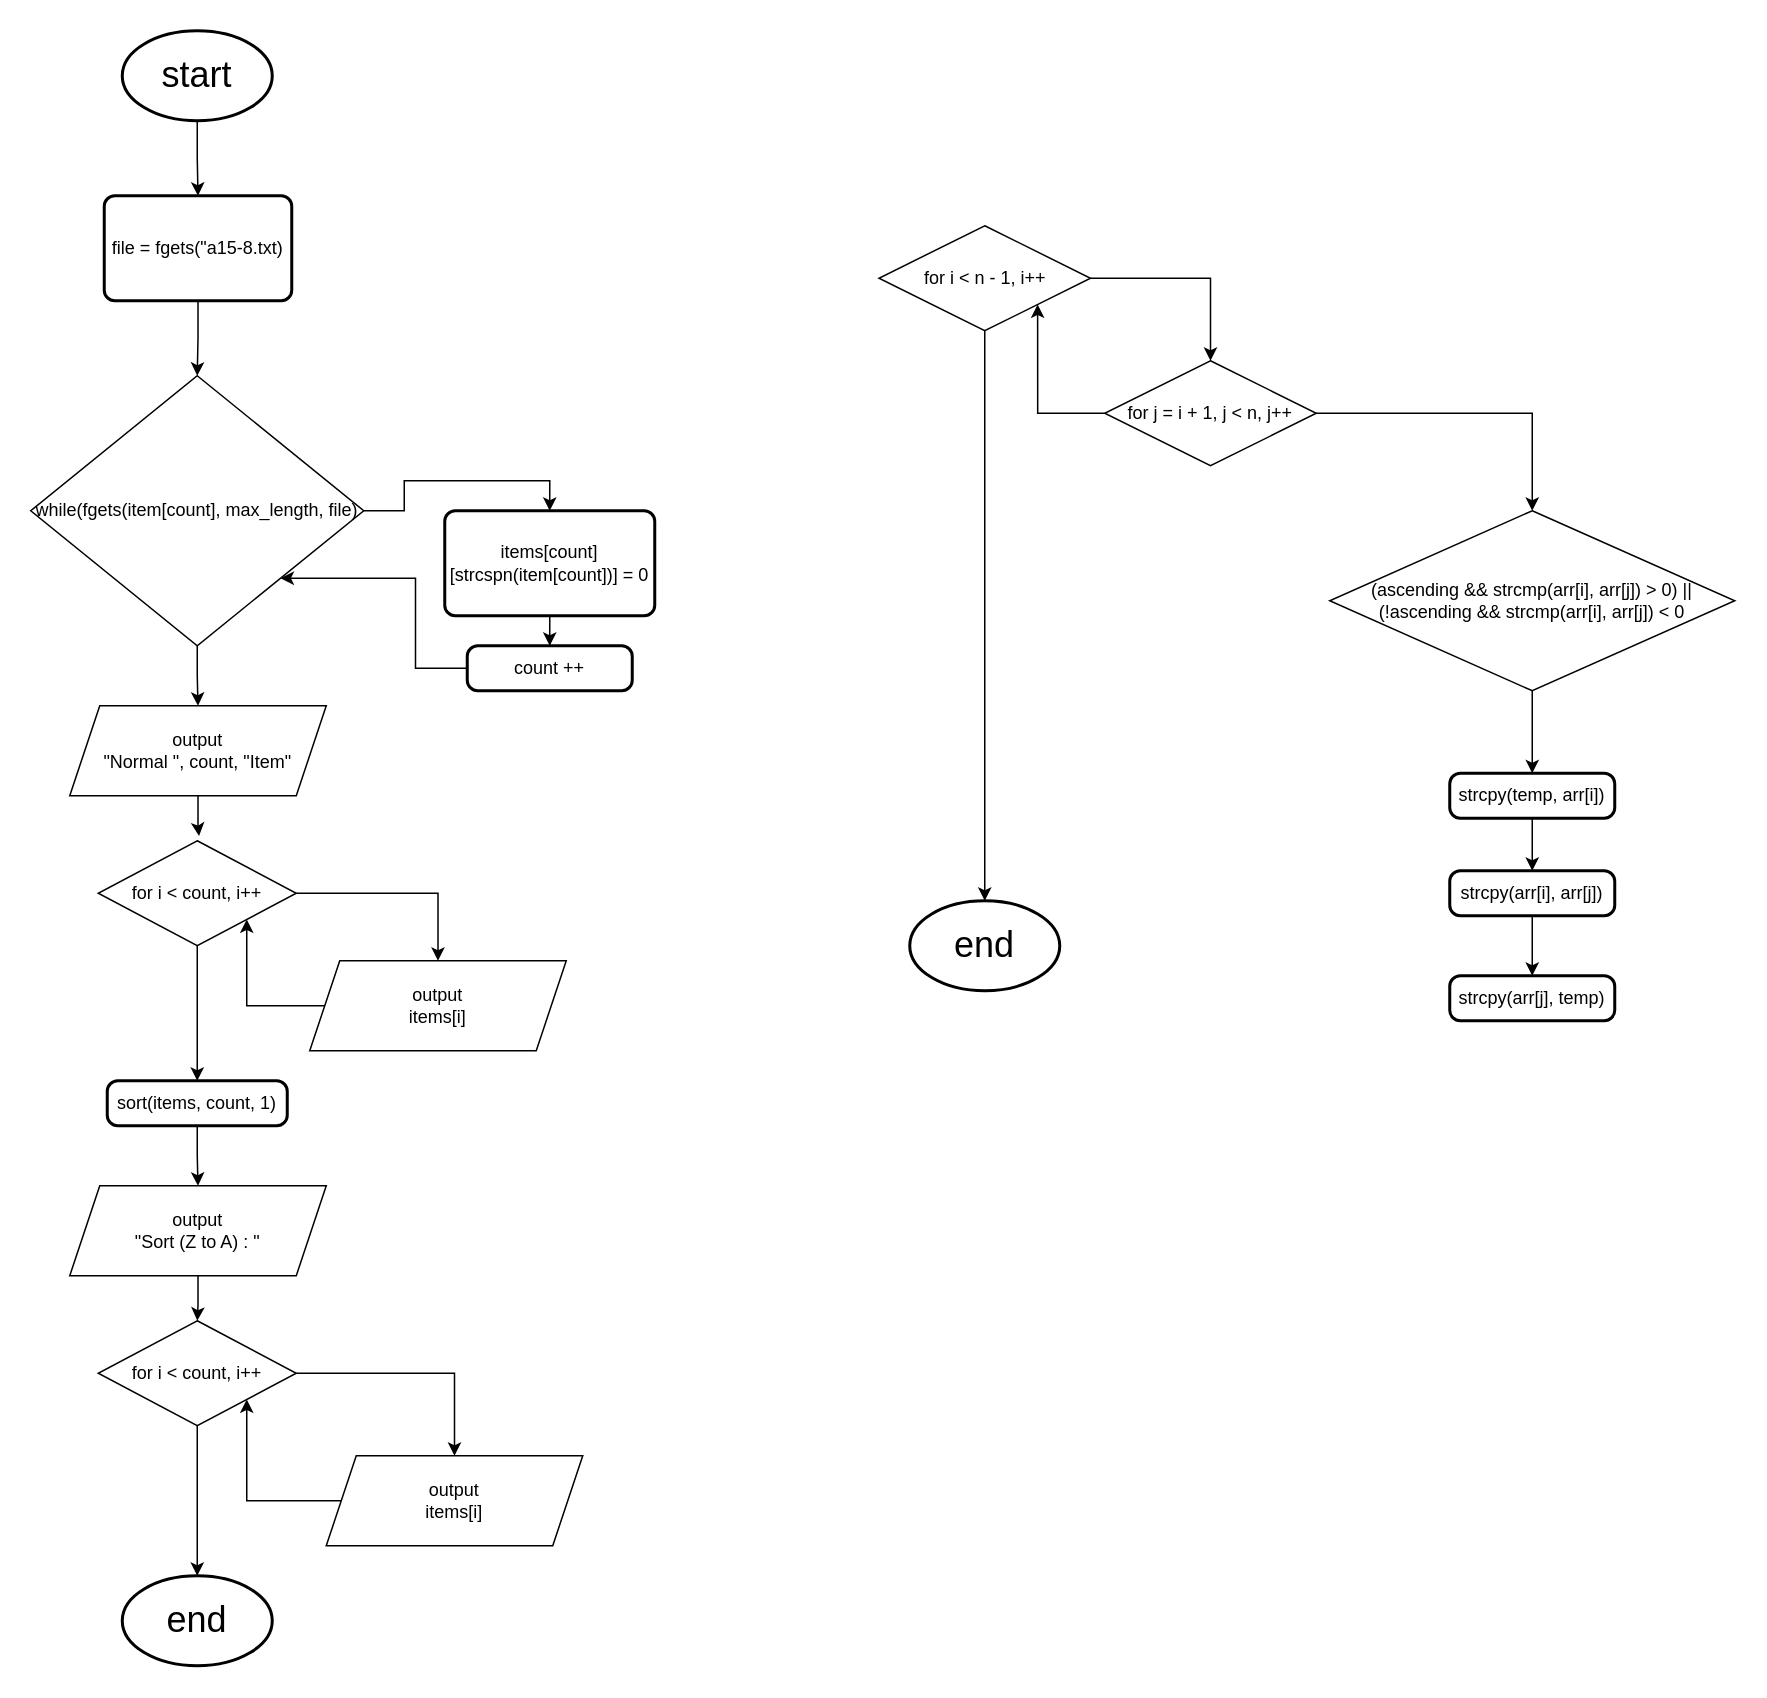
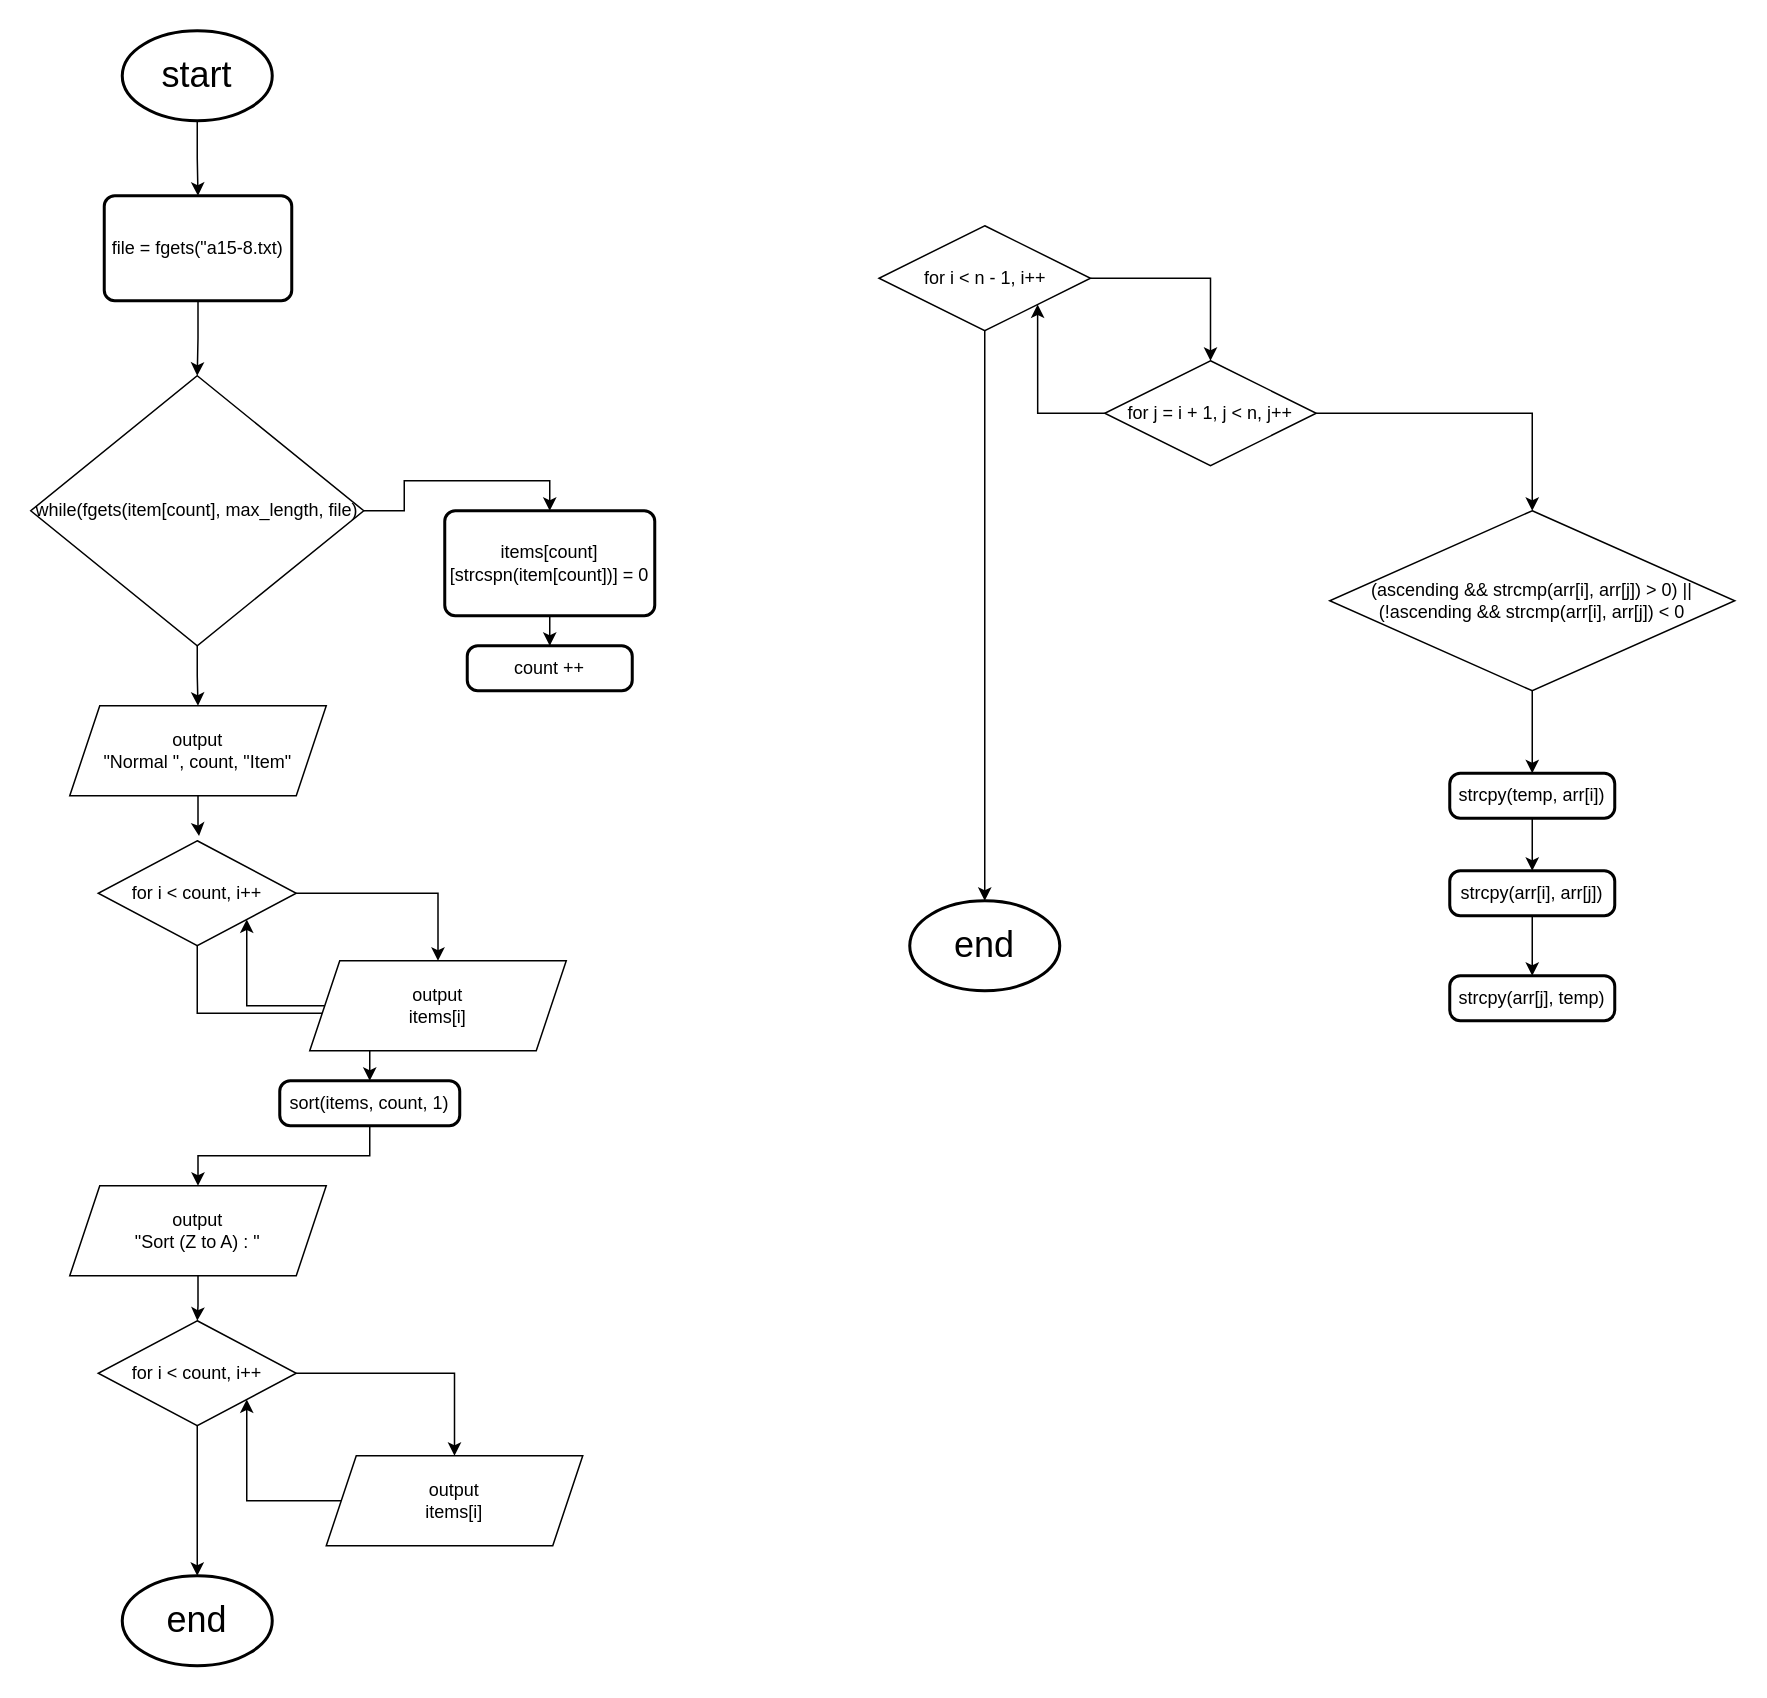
(416, 586) -> none
(197, 1103) -> (370, 1103)
